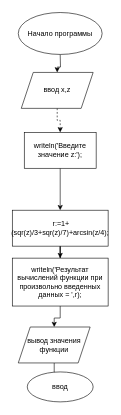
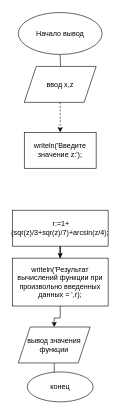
(60, 33) -> (60, 33)
(57, 90) -> (60, 84)
(60, 204) -> none
(60, 387) -> (60, 387)
